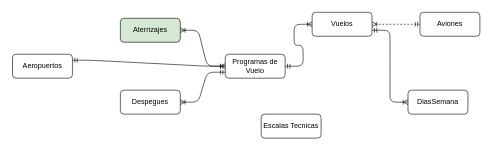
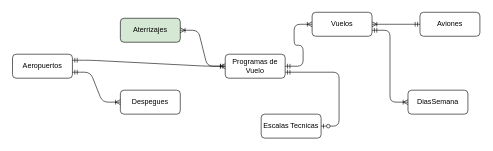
(394, 24) -> (394, 24)
none -> (314, 72)
none -> (96, 87)
(203, 87) -> none
